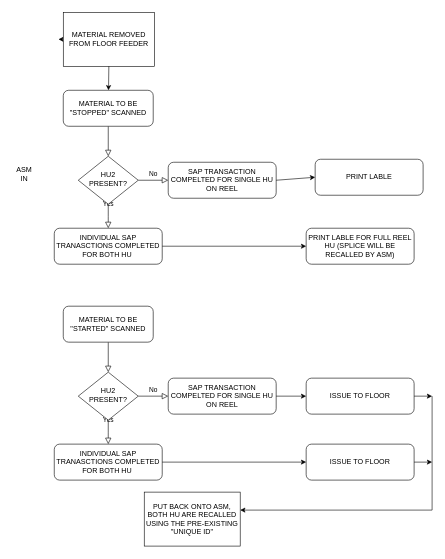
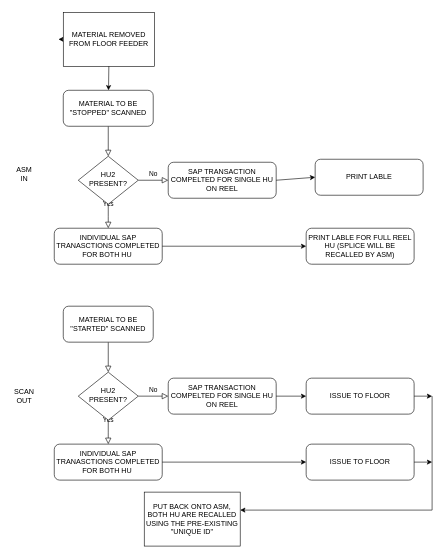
none -> (24, 396)
